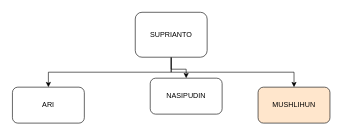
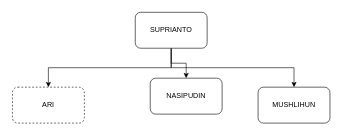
(171, 35) -> (171, 30)
(48, 105) -> (48, 105)
(294, 105) -> (294, 105)
